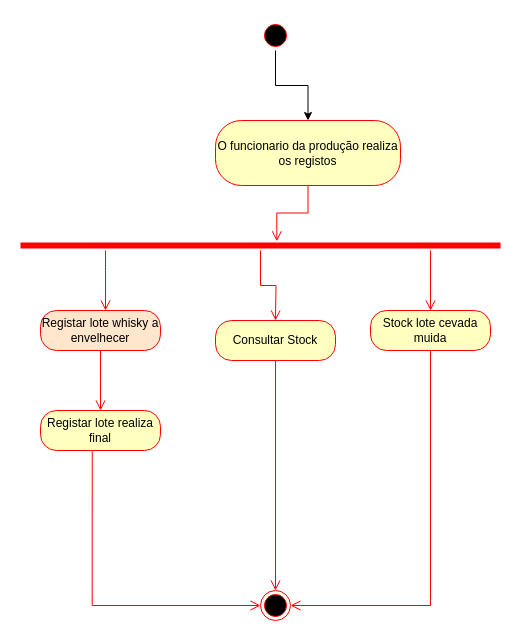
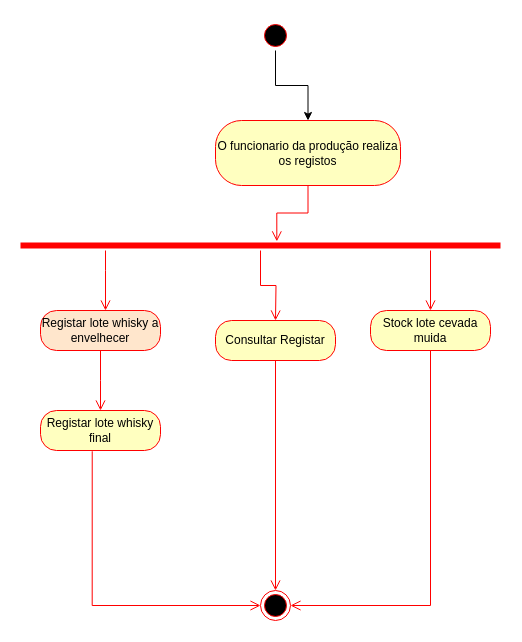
(276, 341) -> (276, 341)
(101, 431) -> (101, 431)
